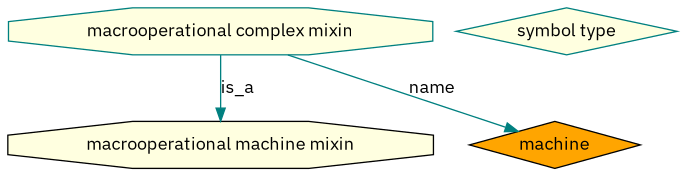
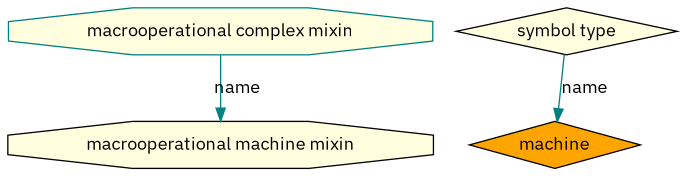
(567, 31) -> (567, 31)
(238, 88) -> (238, 88)
(397, 91) -> (561, 81)
